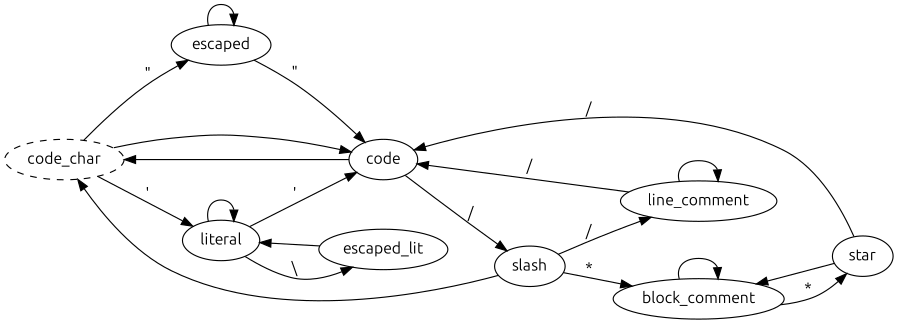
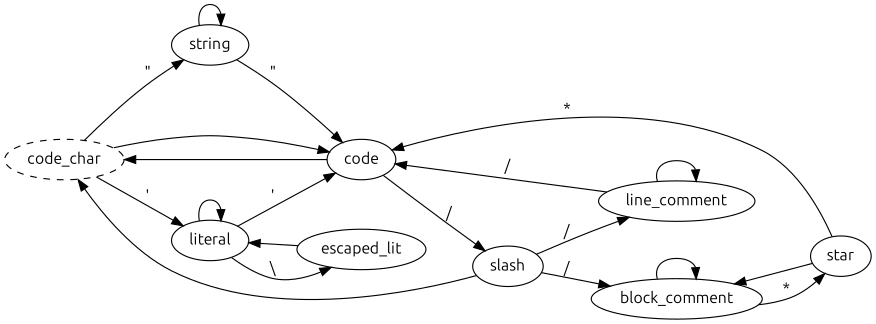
(221, 45) -> (210, 45)
(589, 110) -> (567, 110)
(589, 269) -> (567, 269)
